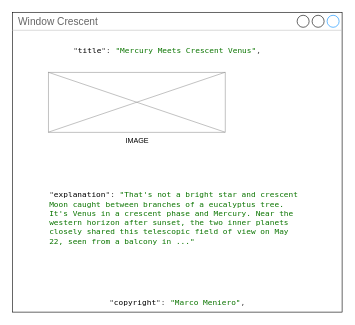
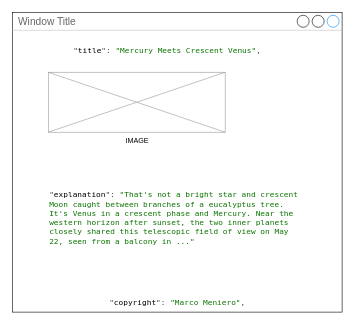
(58, 23) -> (47, 23)
